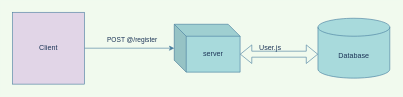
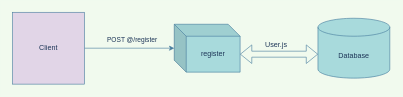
(270, 48) -> (276, 45)
(213, 54) -> (213, 54)
